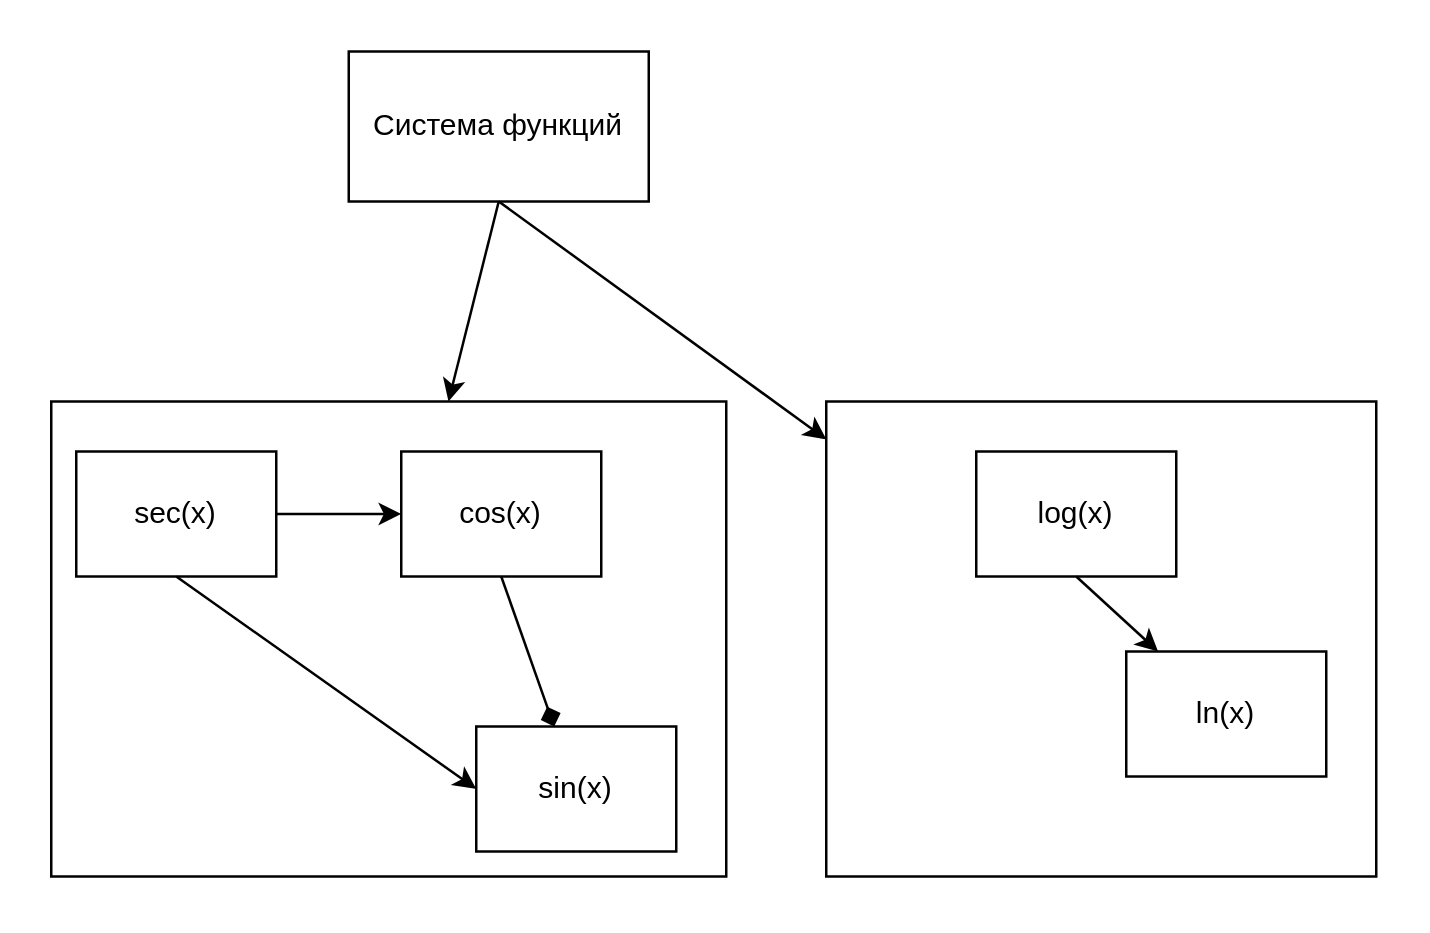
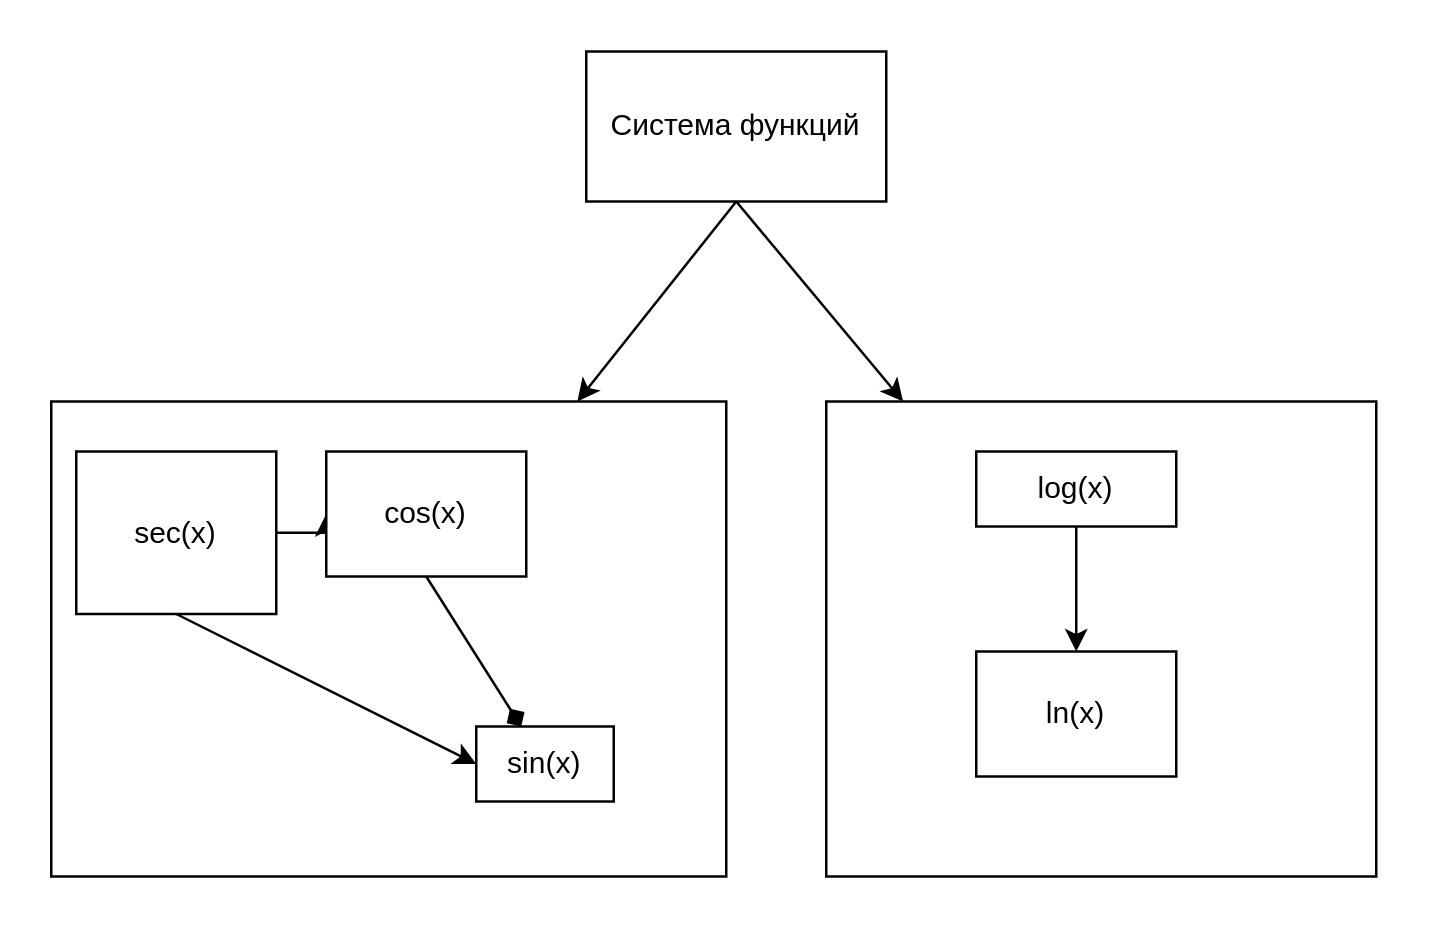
(499, 126) -> (736, 126)
(176, 514) -> (176, 533)
(501, 514) -> (426, 514)
(1076, 514) -> (1076, 489)
(1226, 714) -> (1076, 714)
(576, 789) -> (545, 764)
